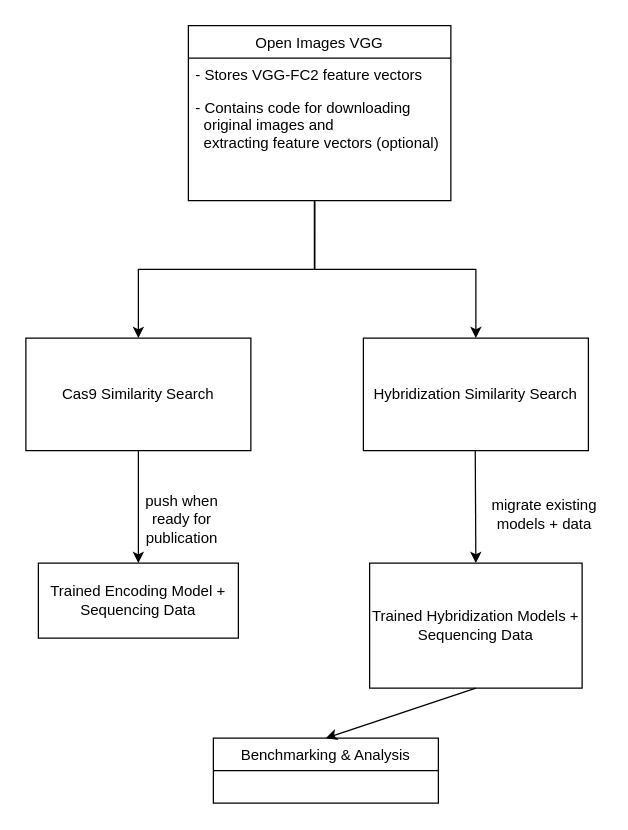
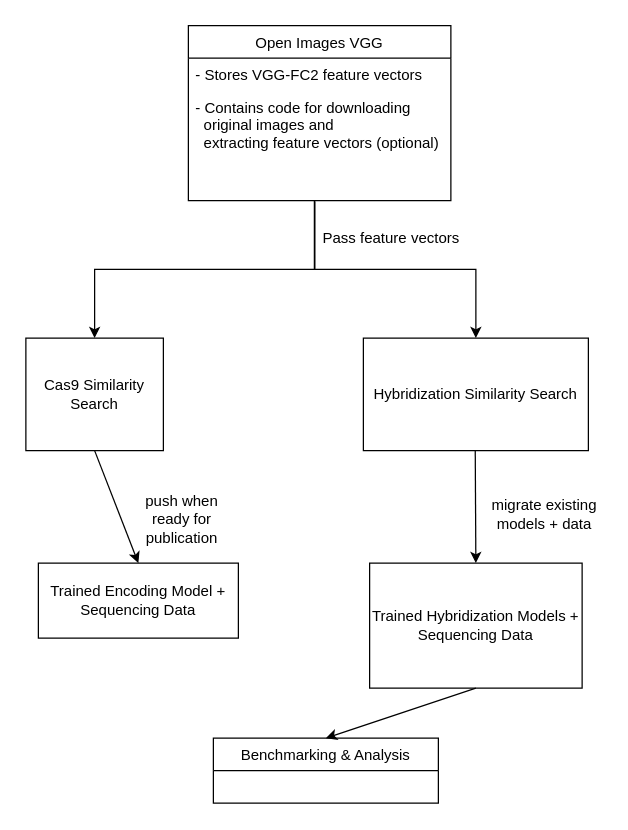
none -> (391, 238)
(138, 394) -> (94, 394)
